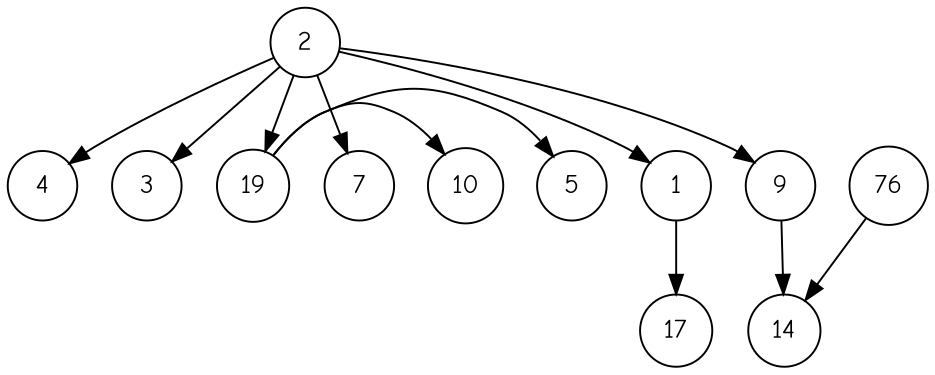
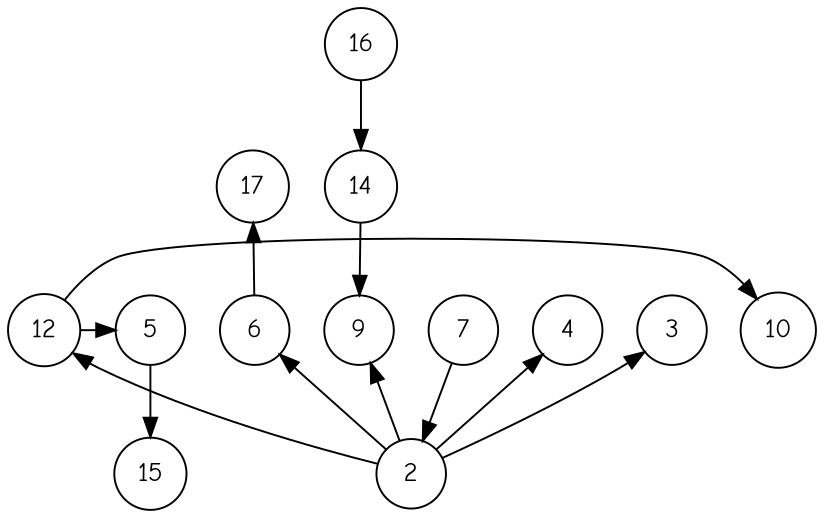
(329, 105) -> (441, 393)
(253, 186) -> (44, 330)
(676, 186) -> (255, 330)
(889, 186) -> (361, 44)
(782, 248) -> (360, 261)
none -> (150, 474)
